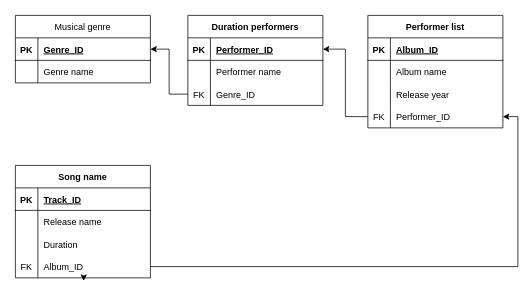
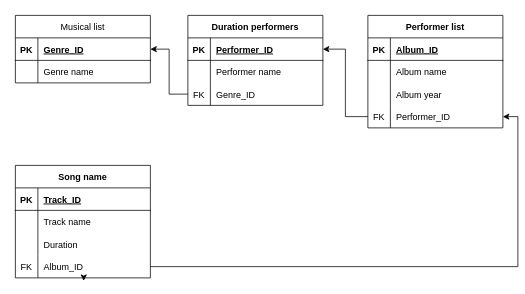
(83, 27) -> (83, 27)
(424, 95) -> (419, 95)
(71, 222) -> (68, 222)
